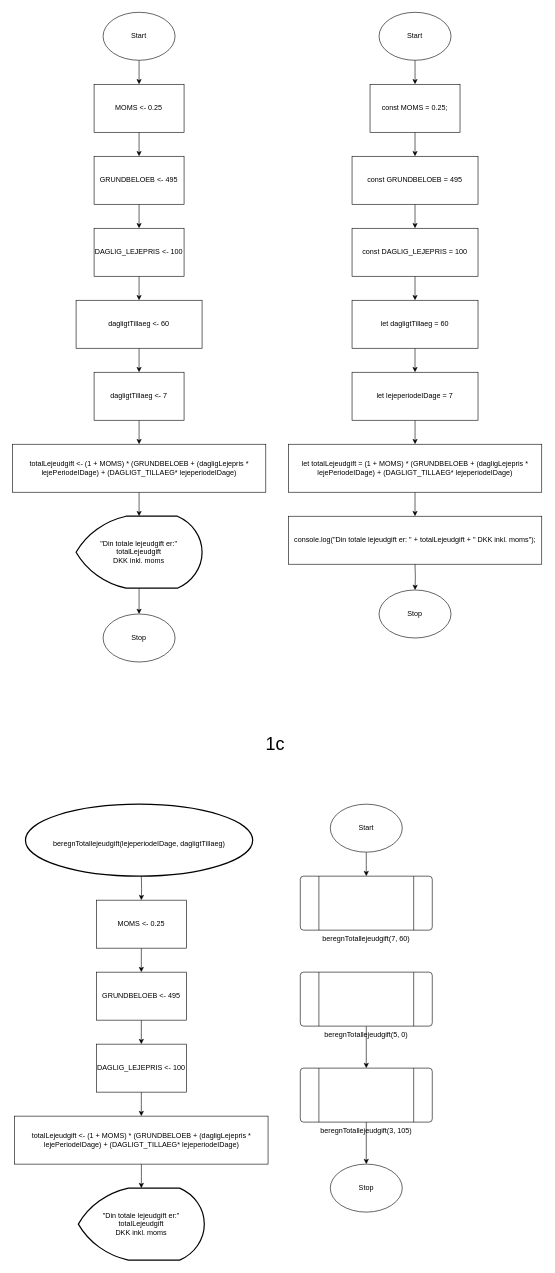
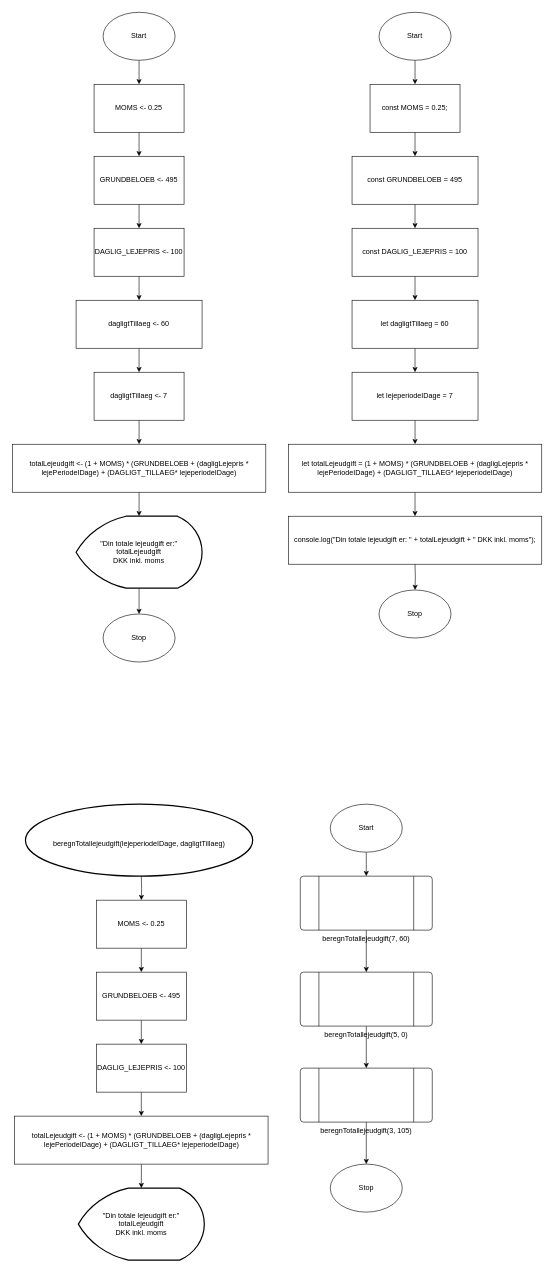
(275, 744) -> none
none -> (366, 966)
